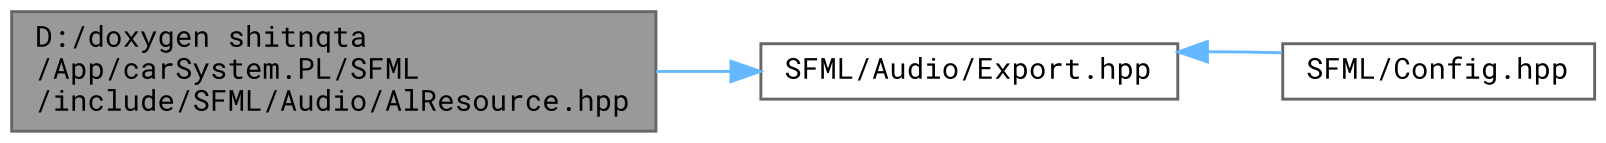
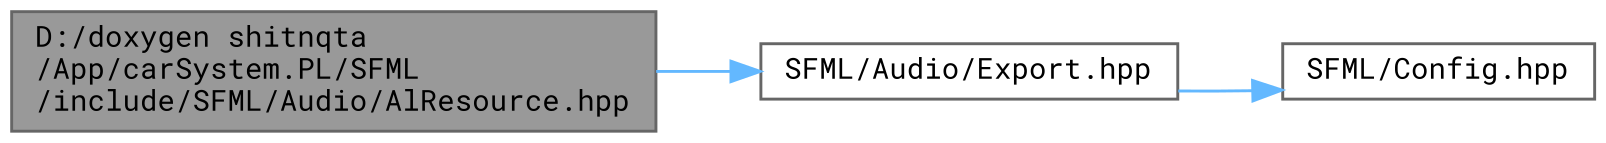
(1245, 52) -> (1215, 91)
